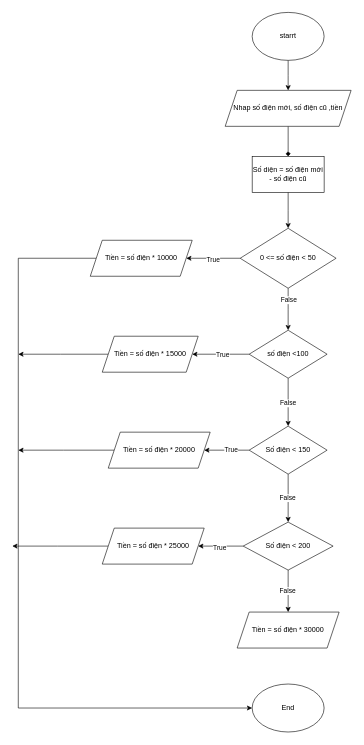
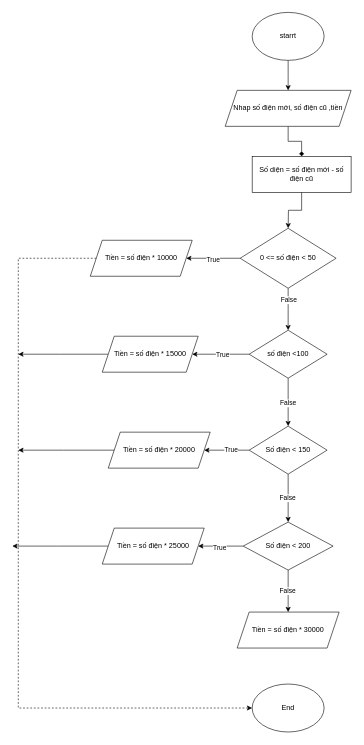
(288, 174) -> (302, 174)
(18, 559) -> (18, 559)
